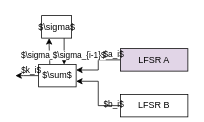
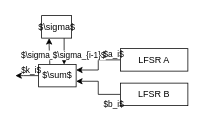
(154, 60) -> (154, 60)
(154, 105) -> (154, 94)
